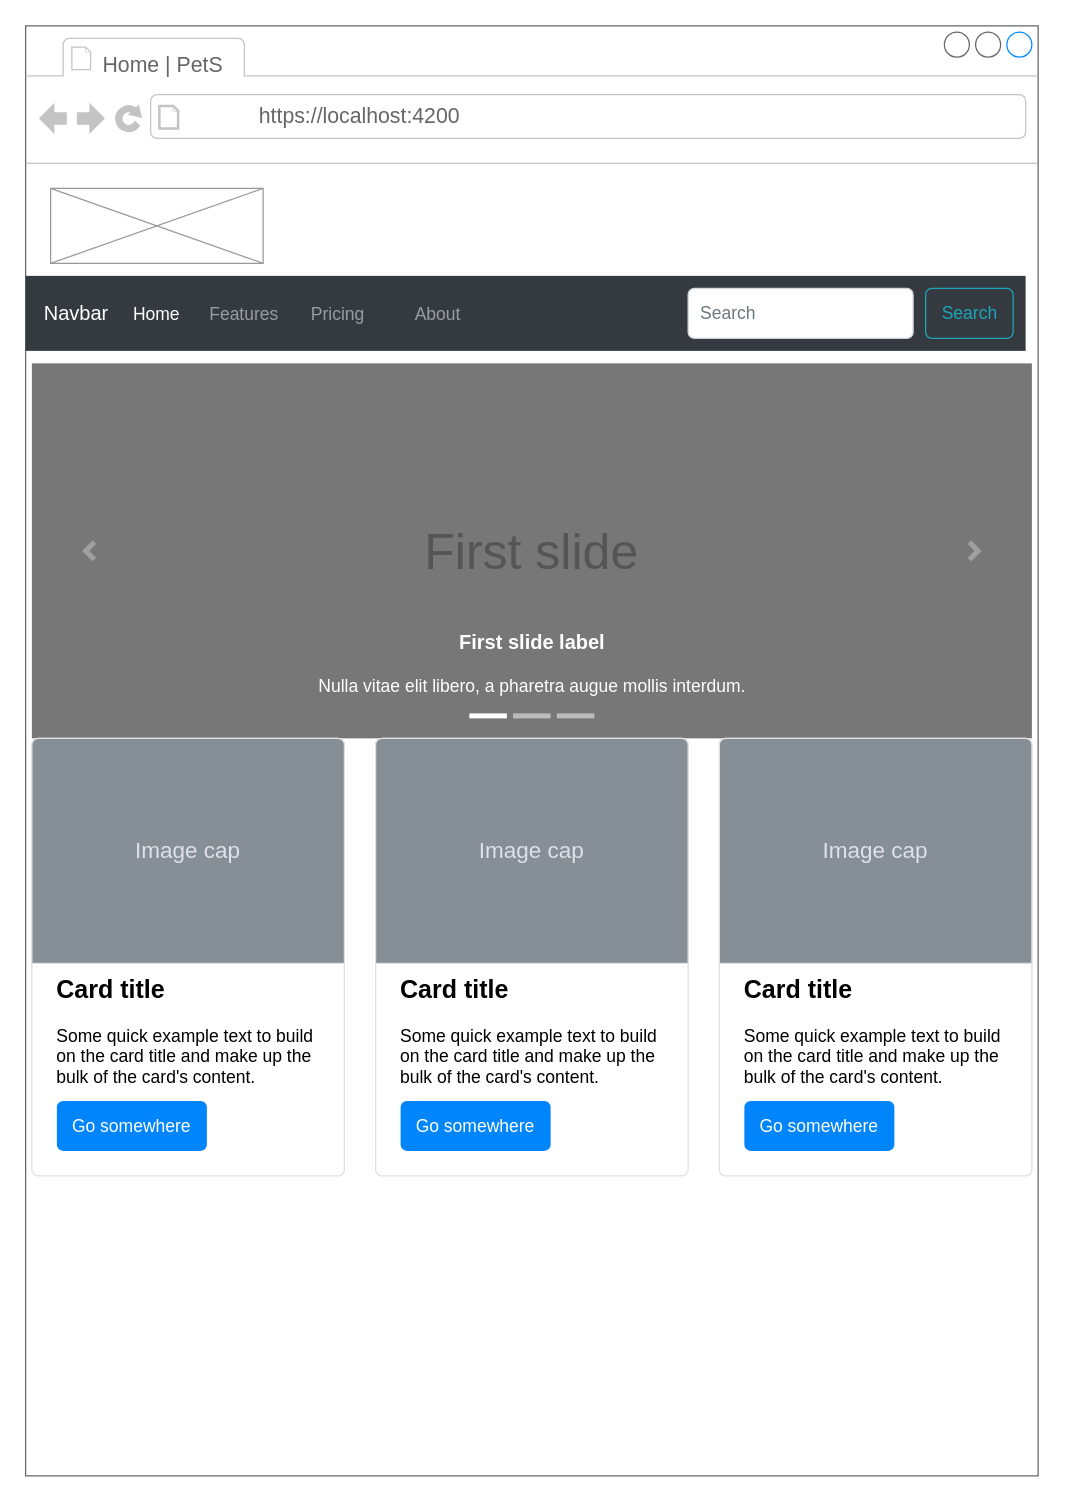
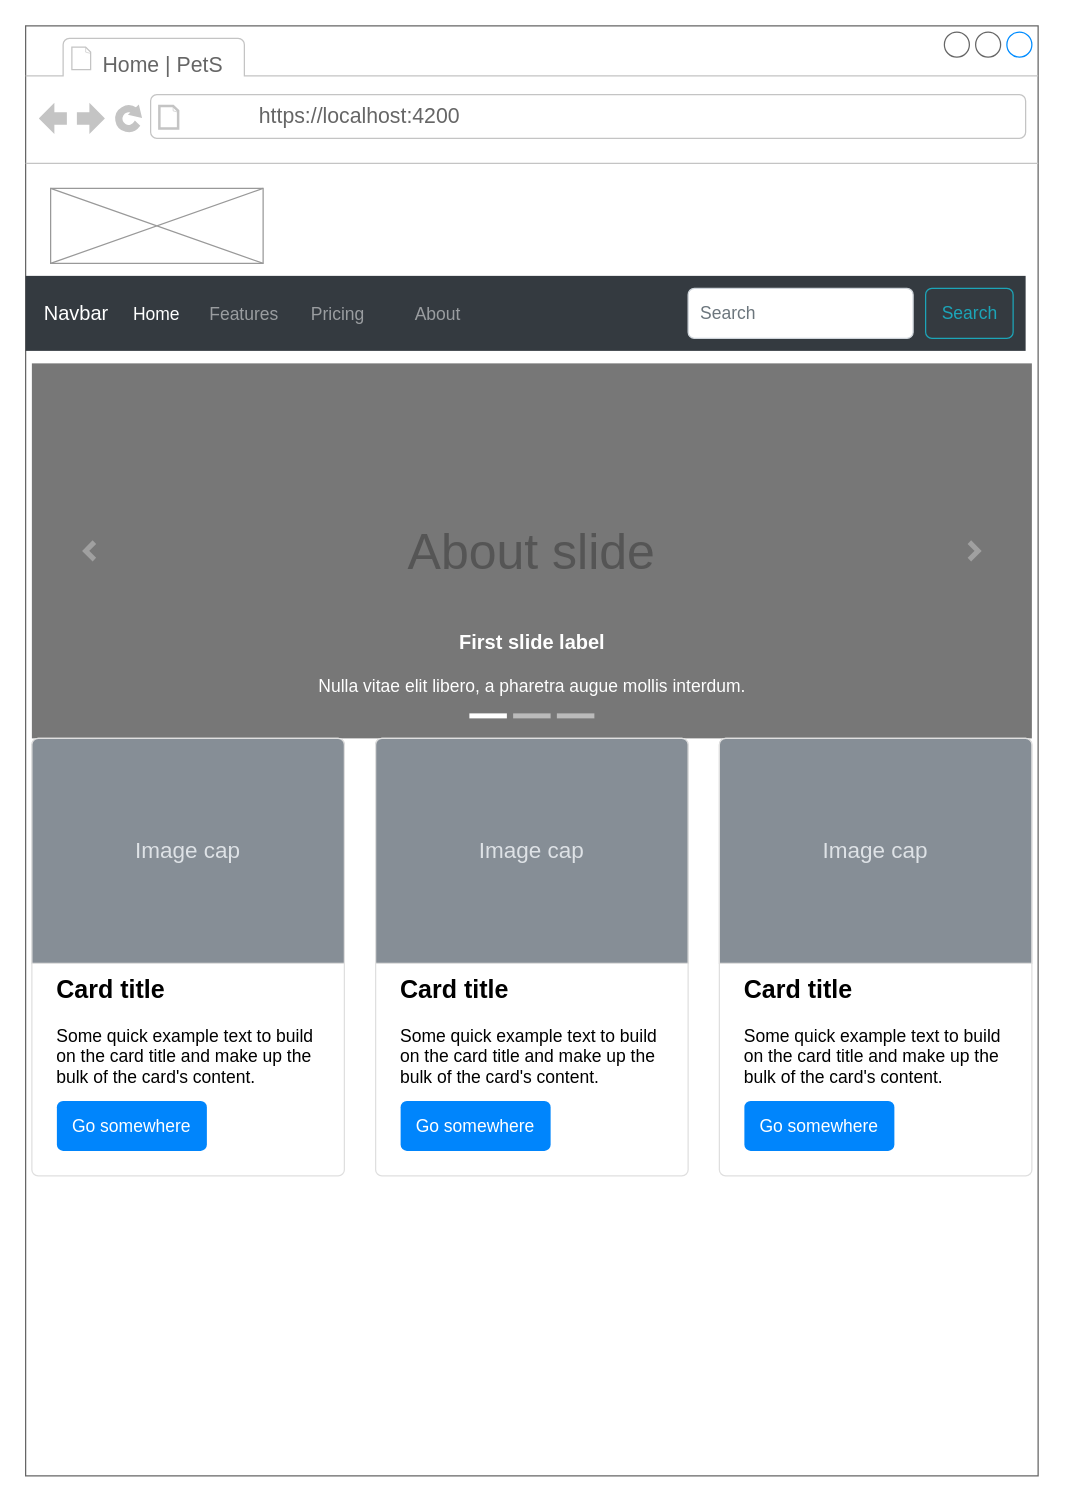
(532, 551) -> (532, 551)
